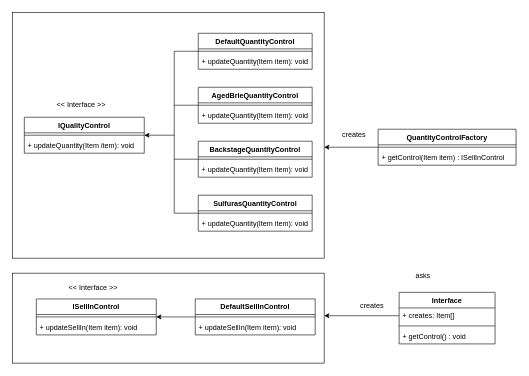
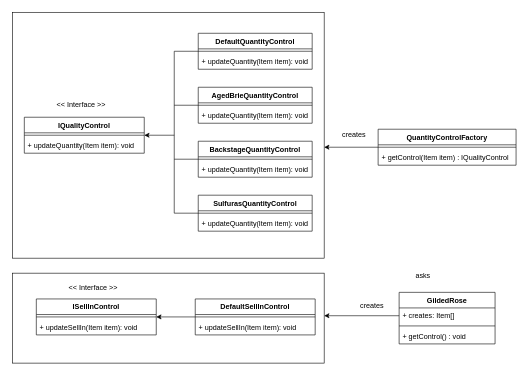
(453, 158) -> (455, 158)
(447, 301) -> (447, 301)
